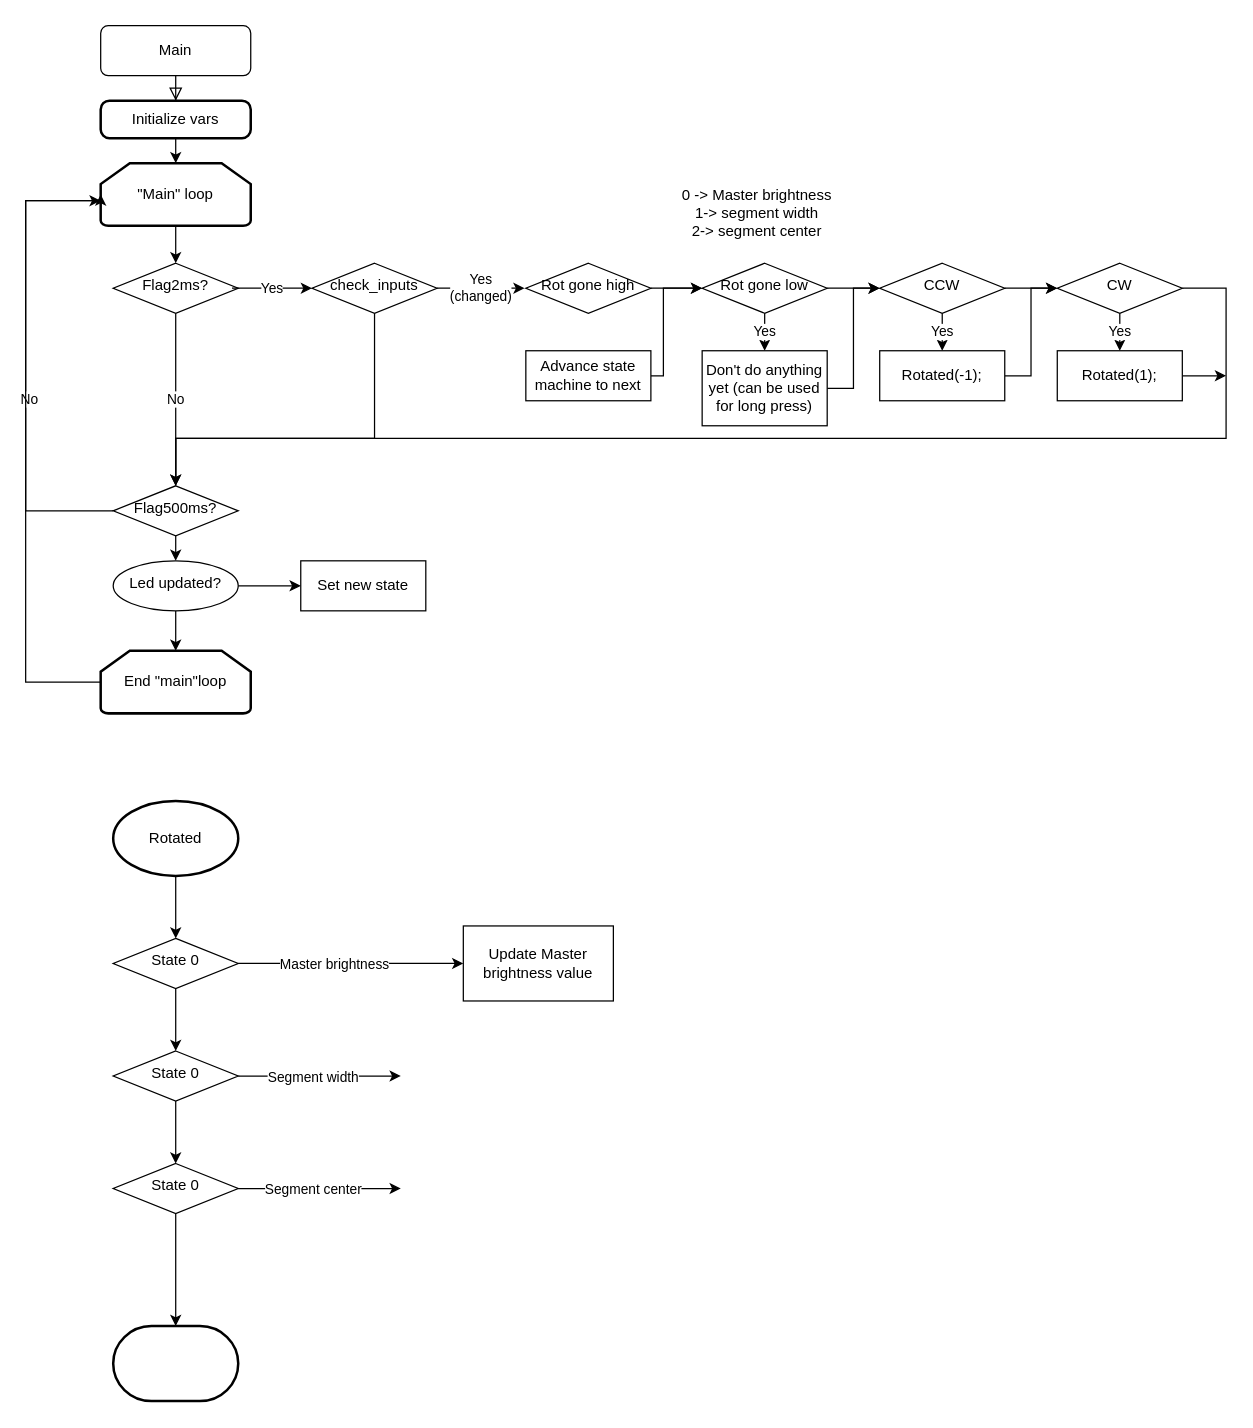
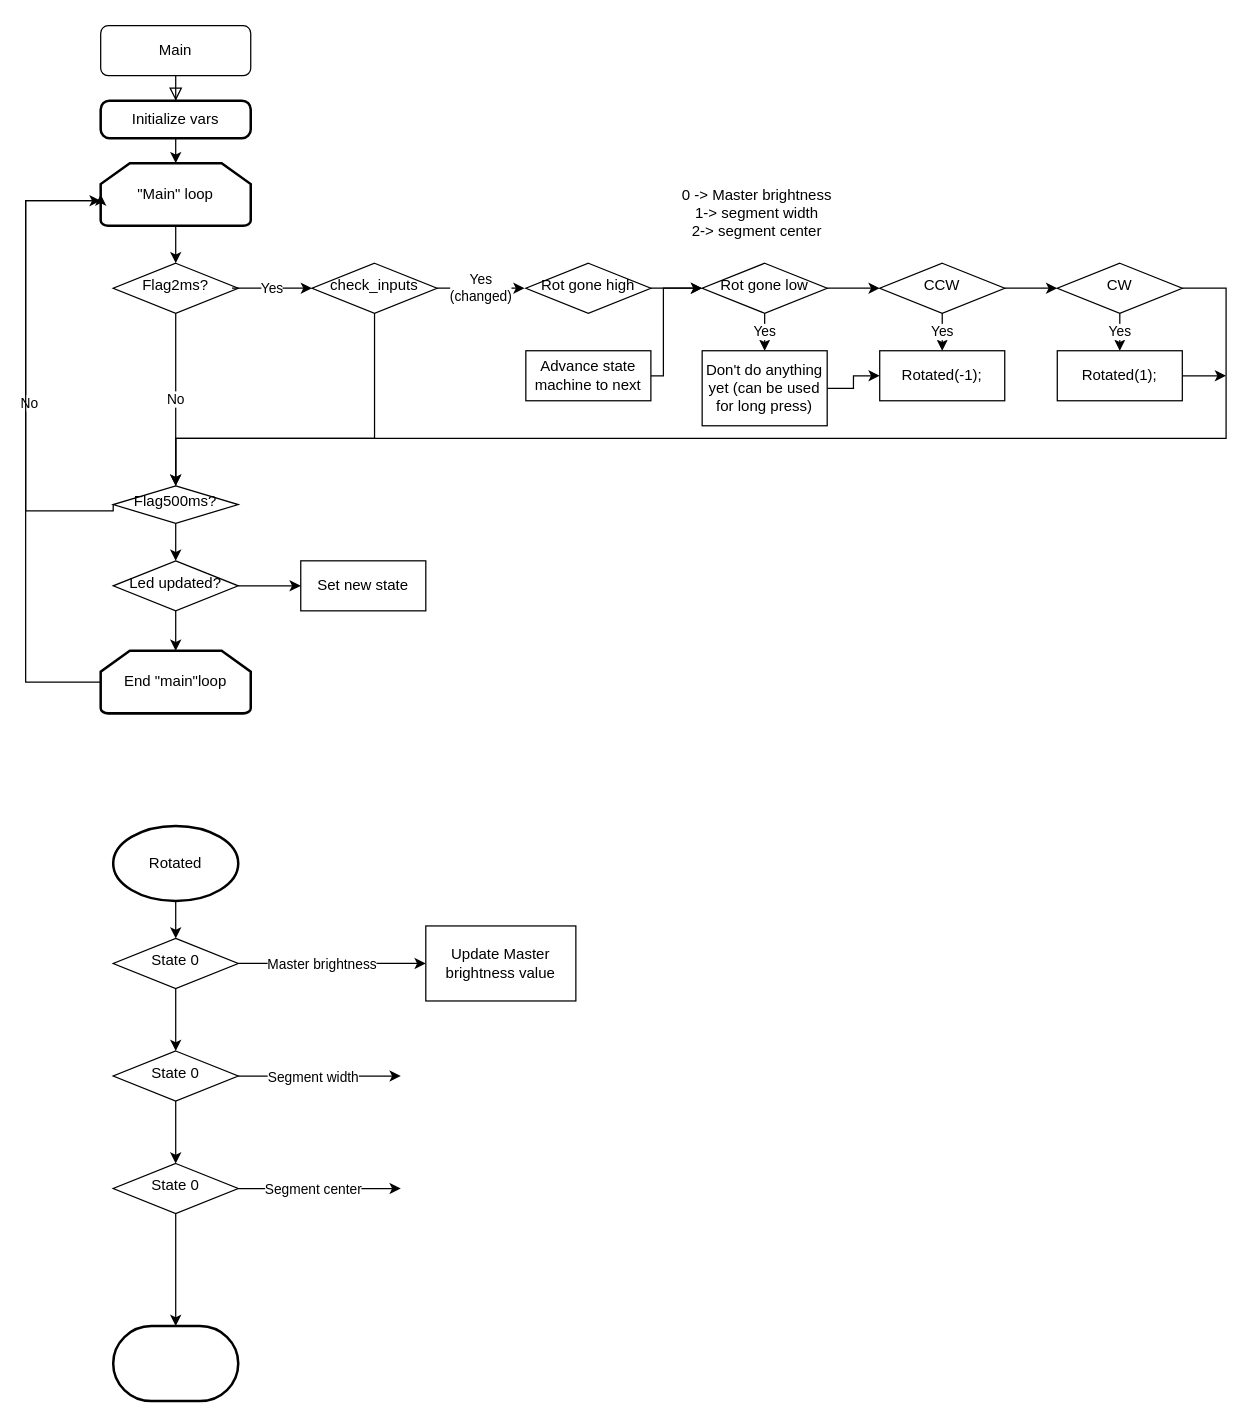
(853, 335) -> (861, 376)
(1031, 346) -> none
(176, 511) -> (176, 504)
(176, 586) -> (176, 586)
(176, 838) -> (176, 863)
(538, 963) -> (501, 963)
